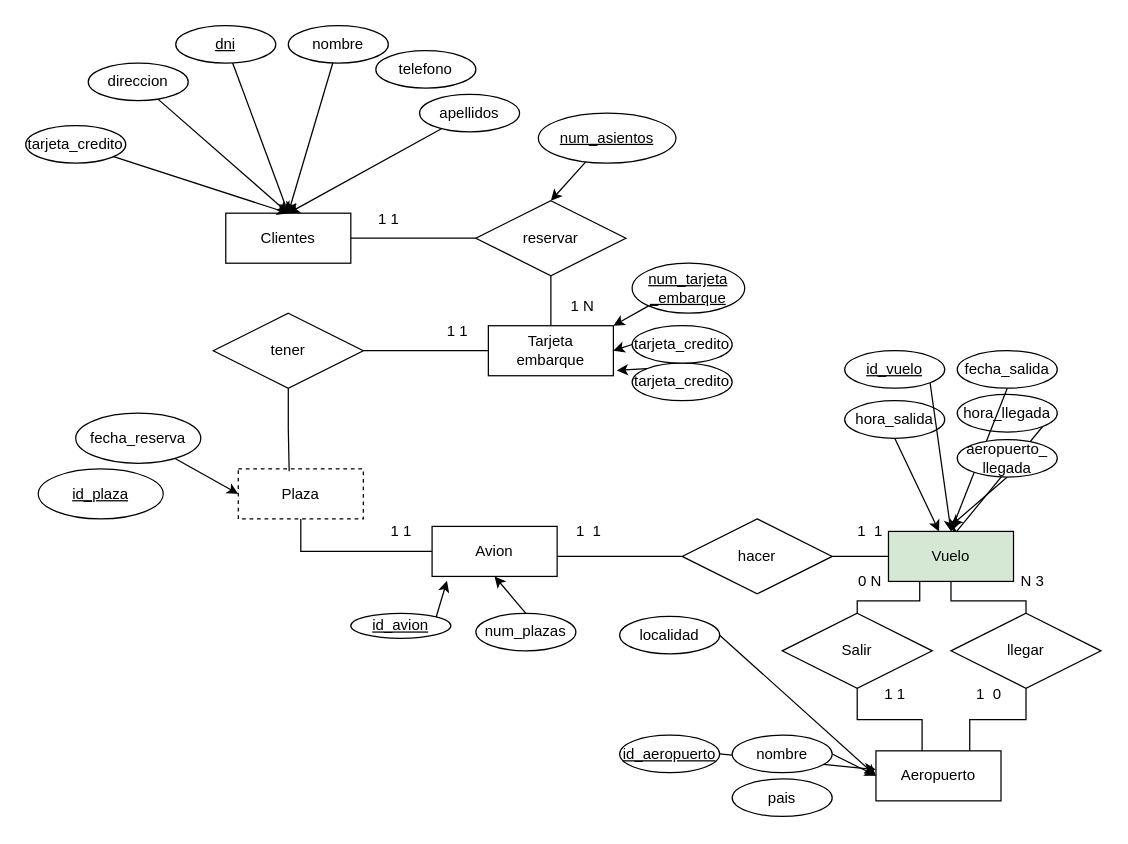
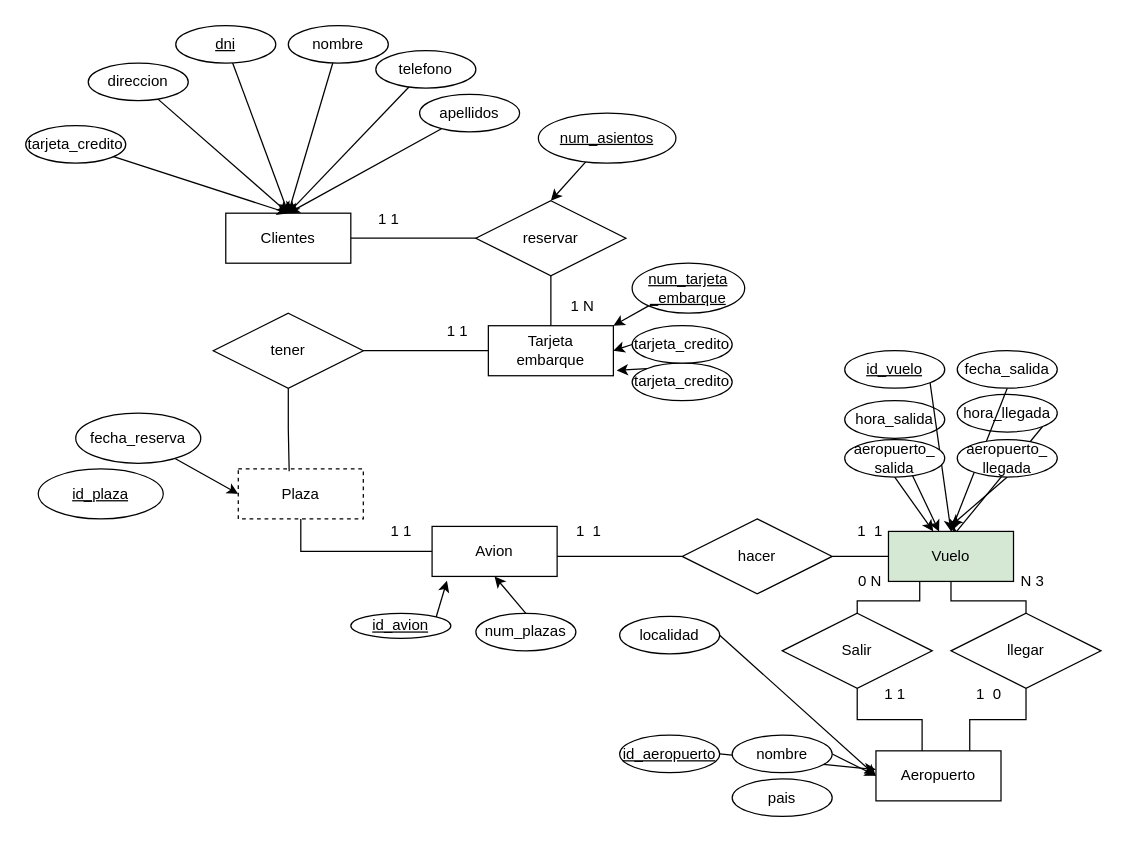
none -> (352, 146)
none -> (894, 458)
none -> (911, 501)
